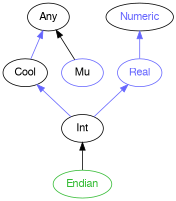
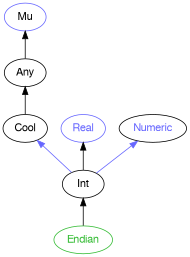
(35, 48) -> (25, 104)
(68, 48) -> (25, 49)
(140, 49) -> (114, 160)
(108, 103) -> (83, 160)
